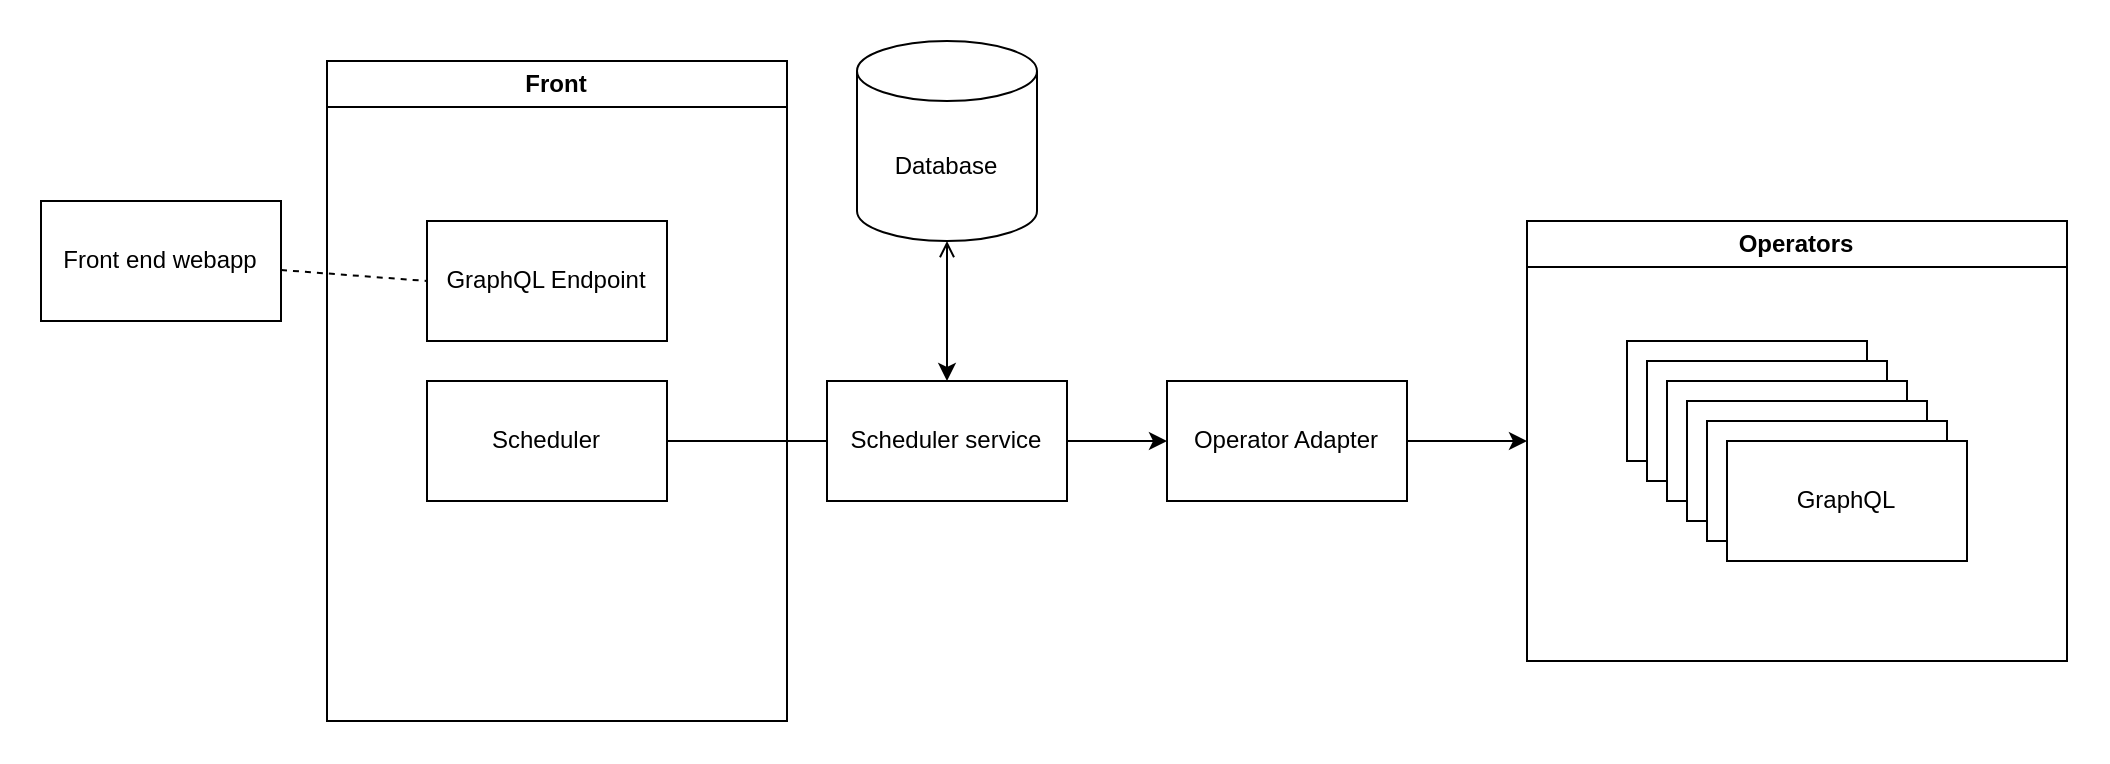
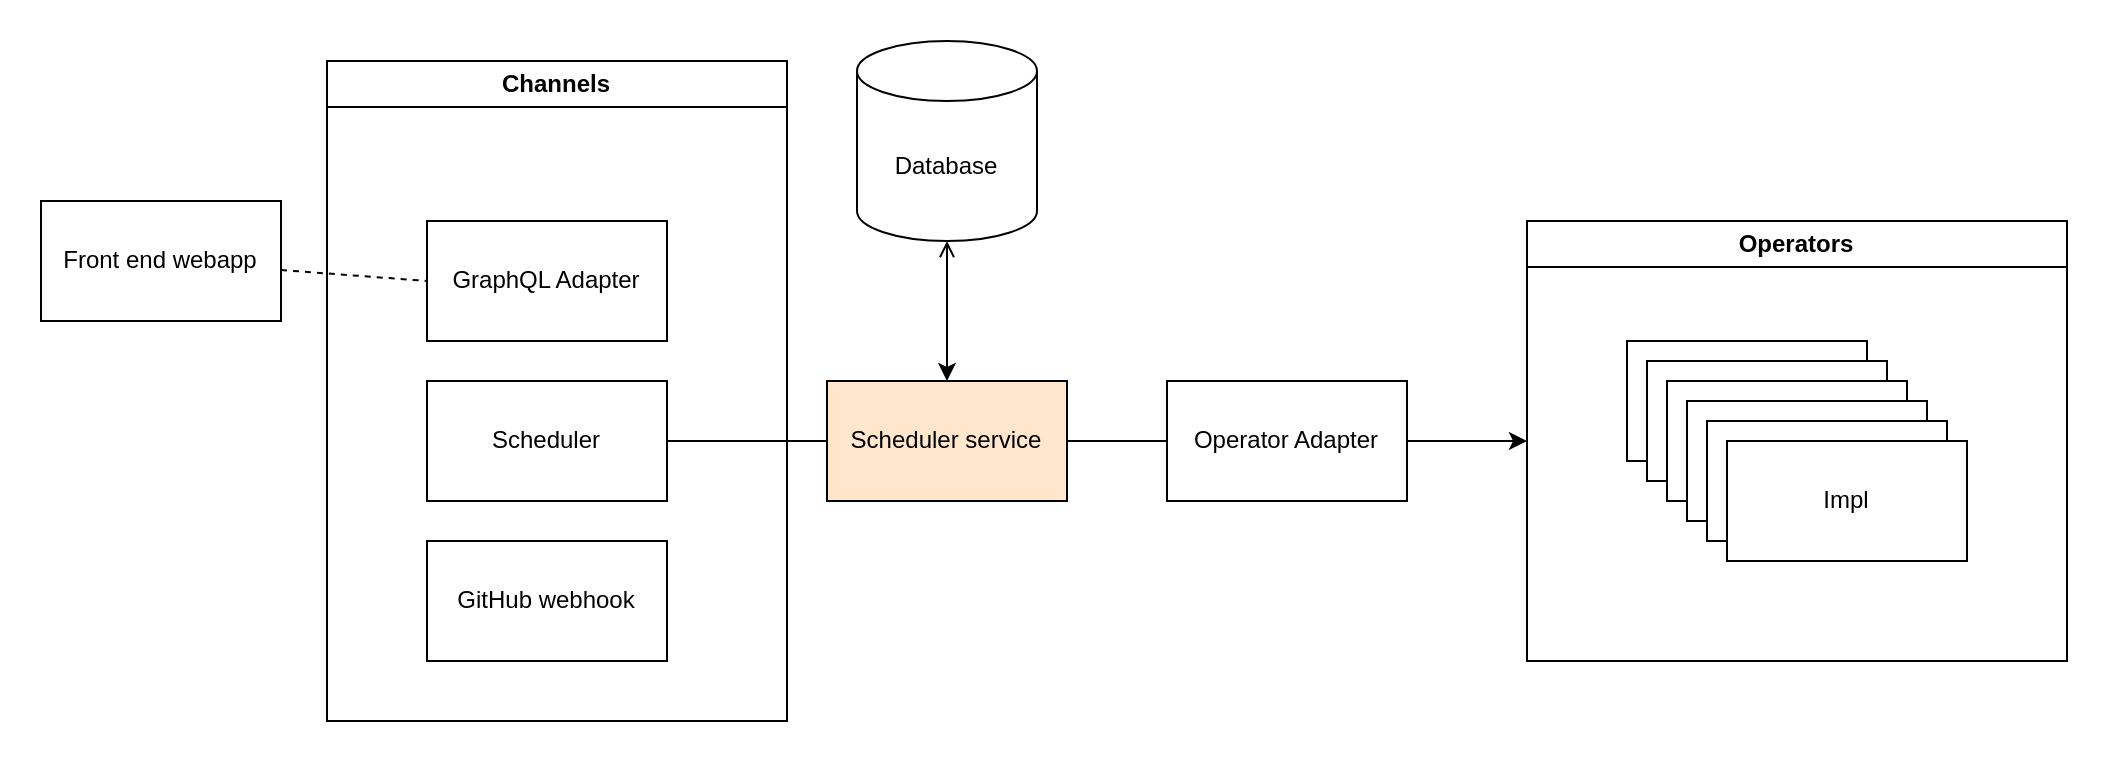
(557, 85) -> (557, 85)
(547, 281) -> (547, 281)
(947, 441) -> (947, 441)
(1152, 441) -> (1157, 441)
(1847, 501) -> (1847, 501)
none -> (547, 601)
